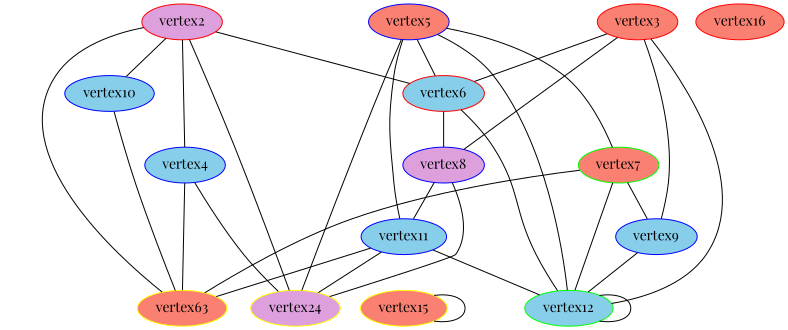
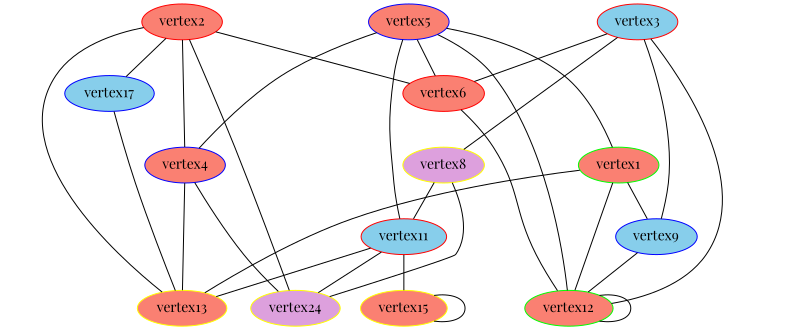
(182, 22) -> (182, 22)
(638, 22) -> (638, 22)
(740, 22) -> none
(109, 93) -> (109, 93)
(444, 93) -> (444, 93)
(444, 129) -> none
(185, 165) -> (185, 165)
(350, 165) -> (279, 77)
(444, 165) -> (444, 165)
(619, 165) -> (619, 165)
(404, 237) -> (404, 237)
(486, 272) -> (404, 266)
(182, 308) -> (182, 308)
(569, 308) -> (569, 308)
